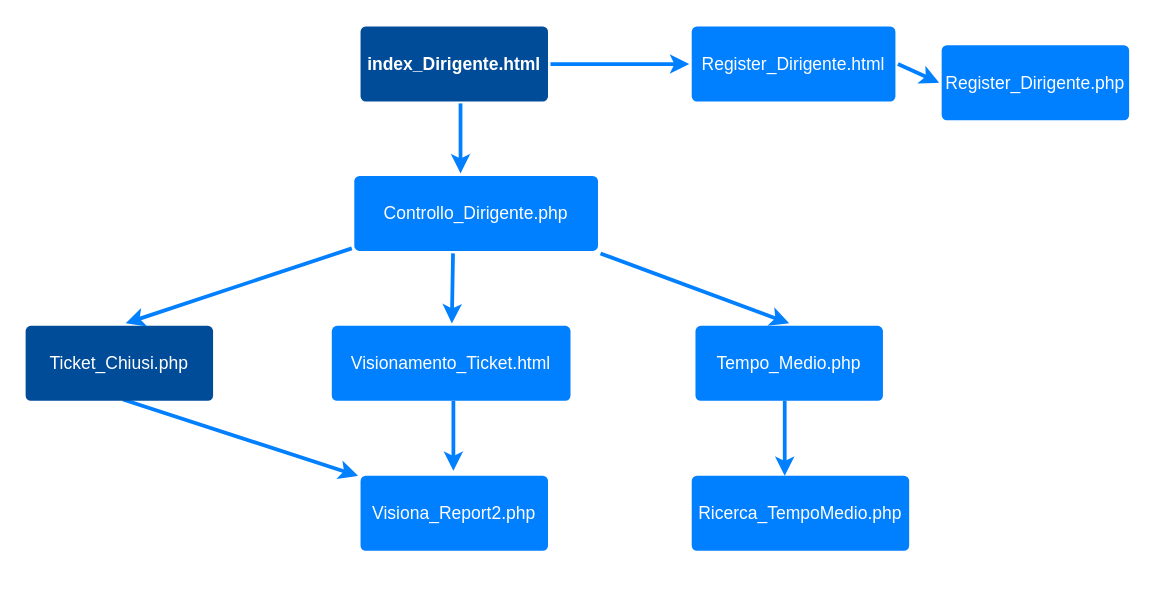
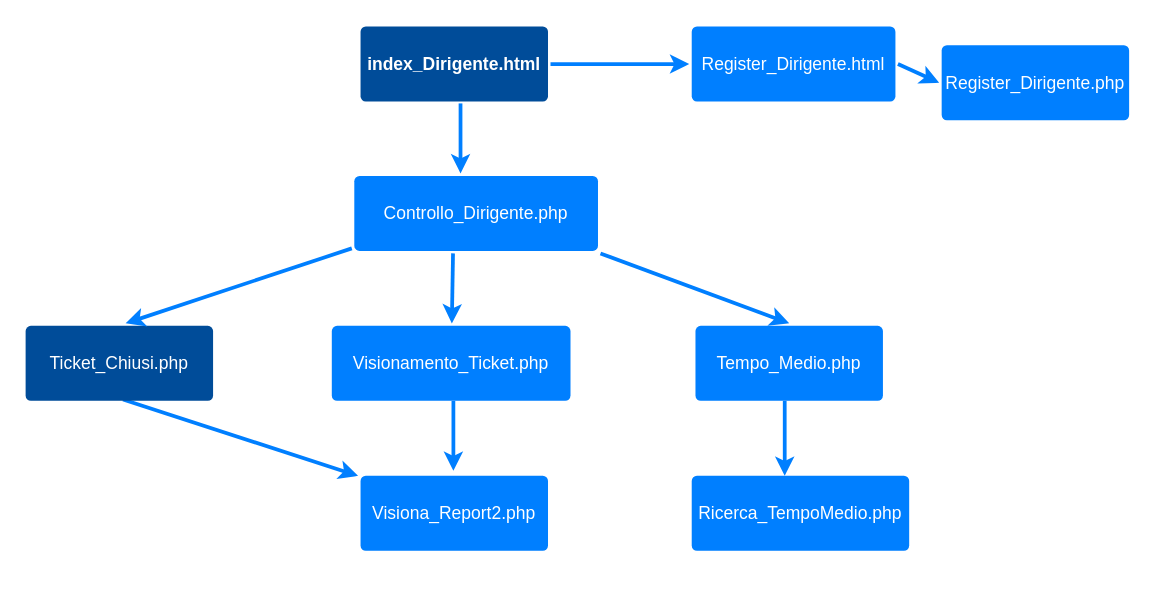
(451, 363) -> (451, 363)
